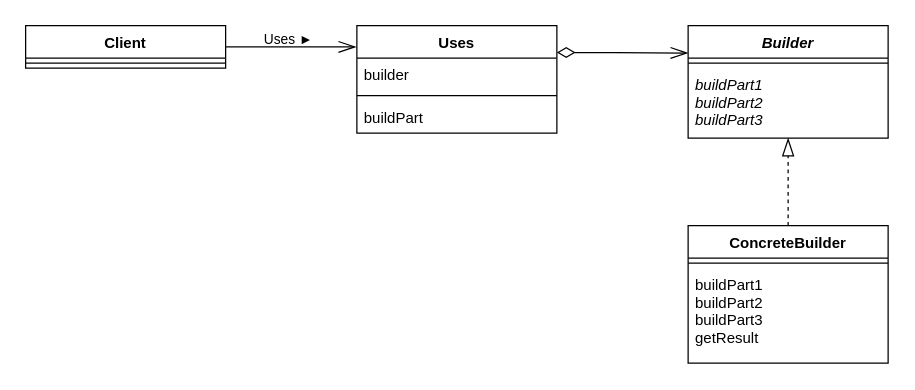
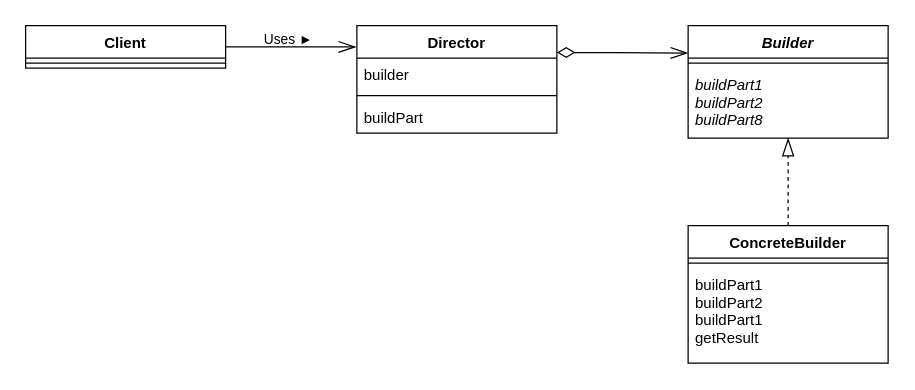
(456, 43) -> (456, 43)
(733, 85) -> (733, 85)
(733, 285) -> (733, 285)
